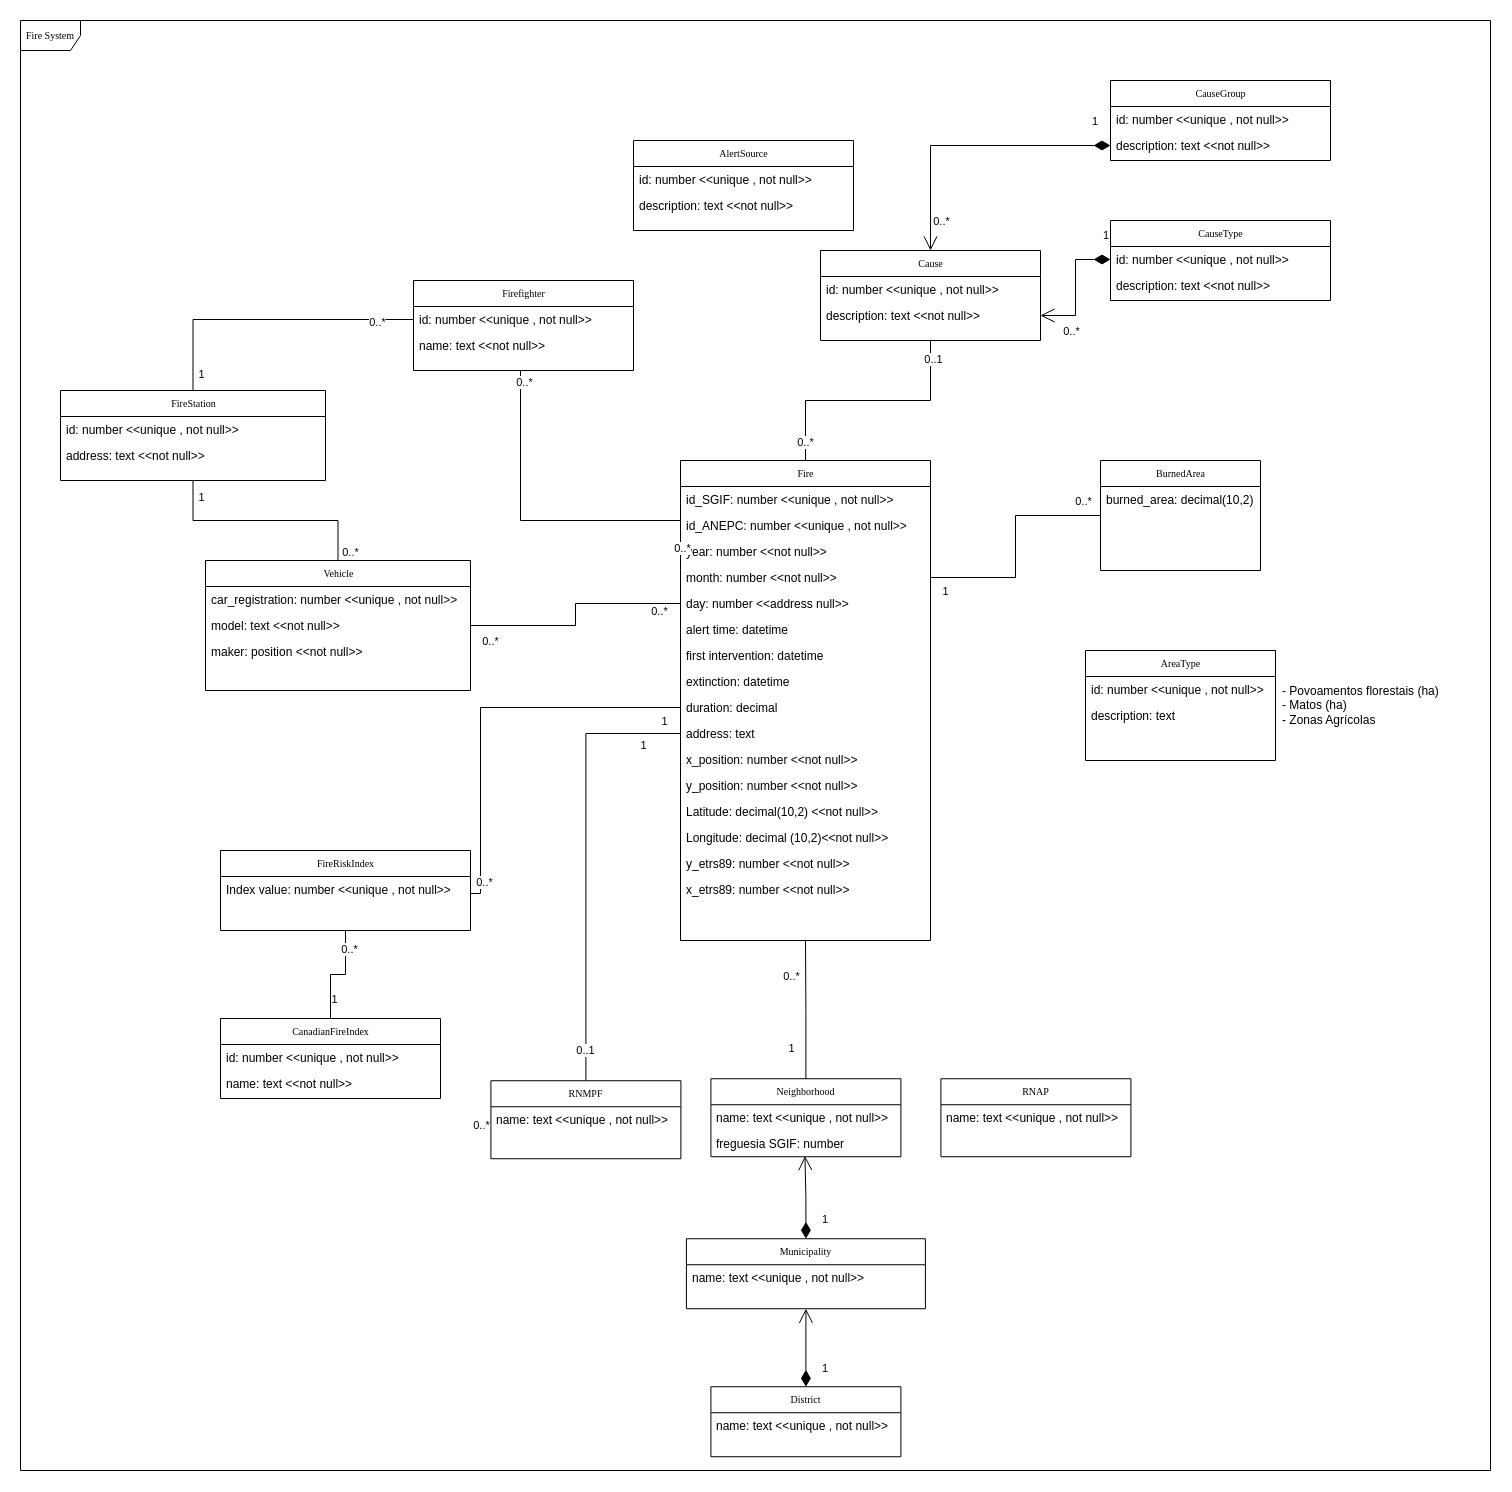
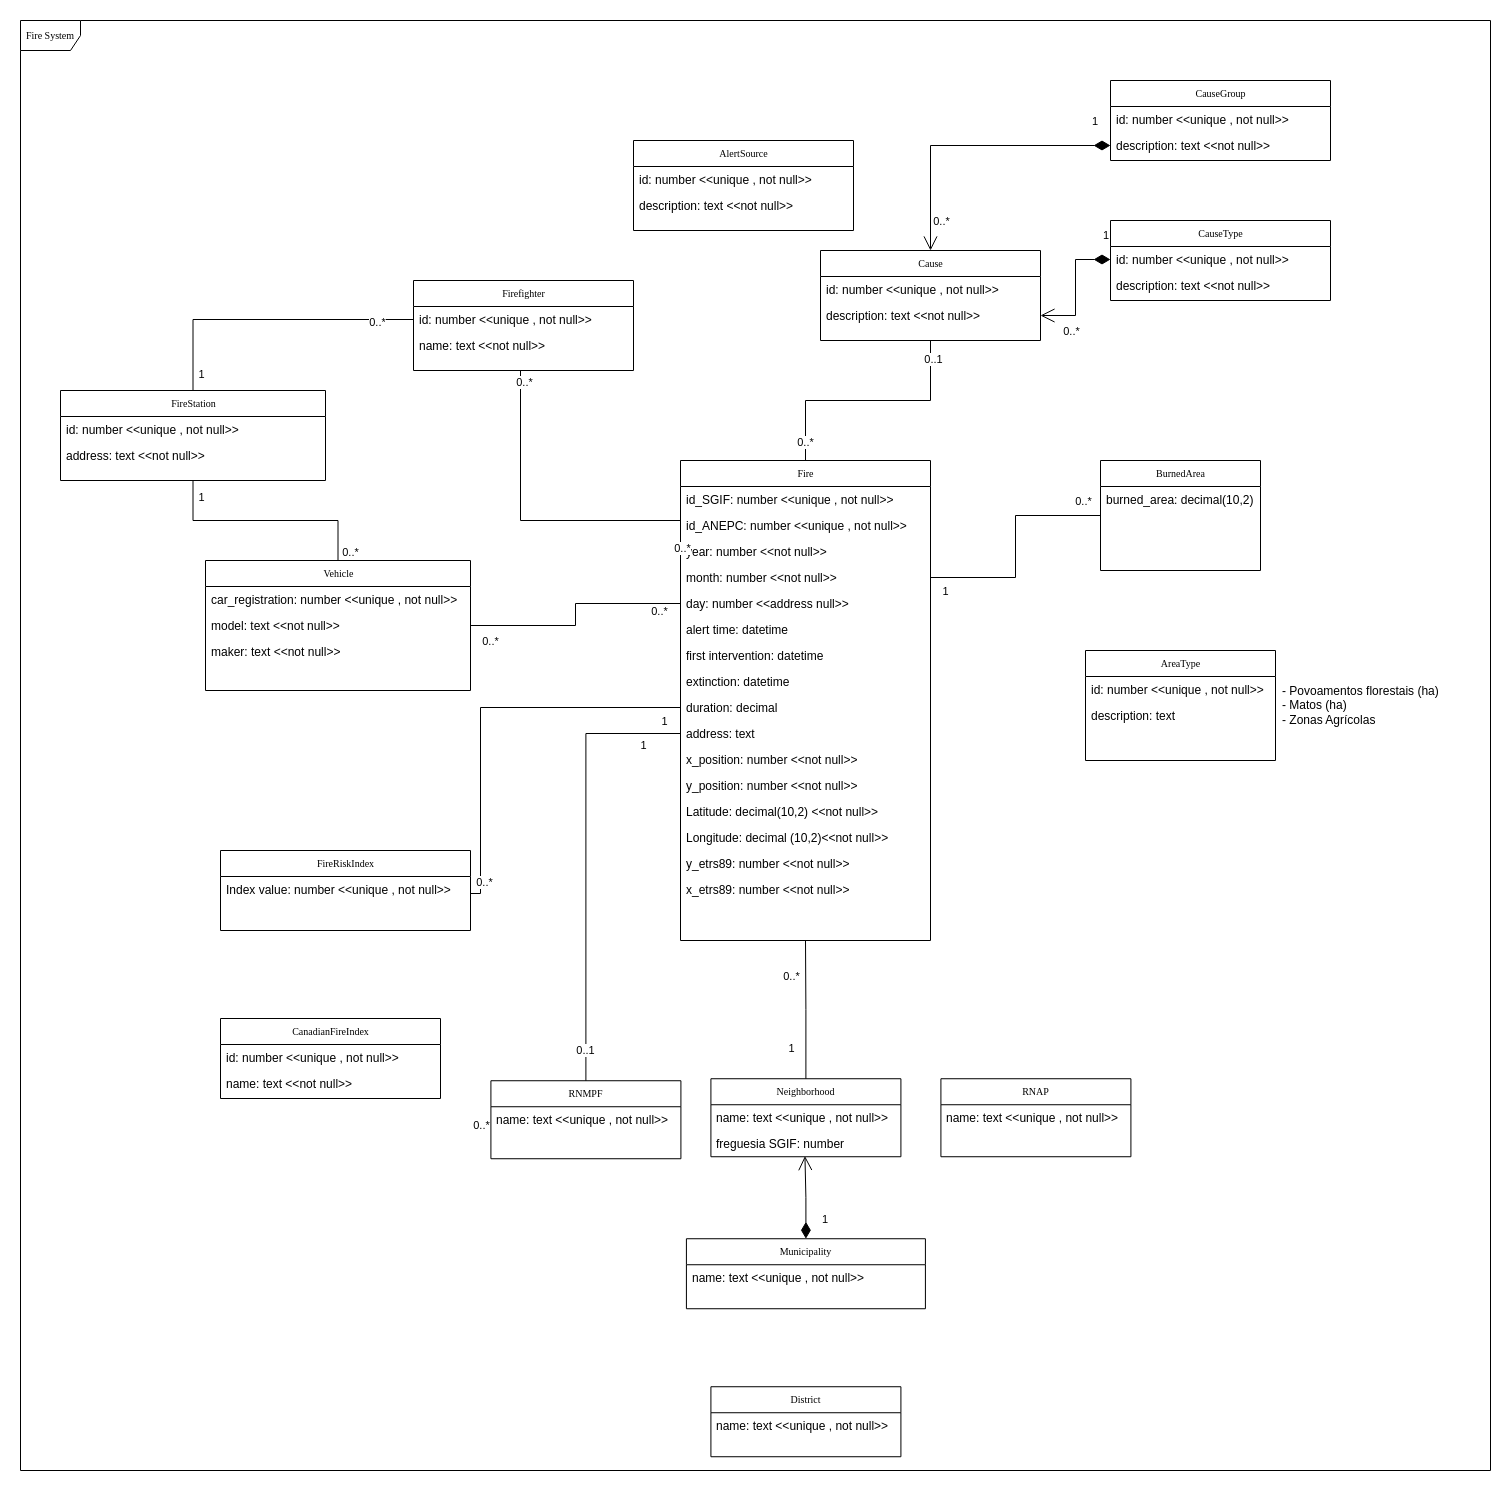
(293, 653) -> (283, 653)
(339, 975) -> none
(806, 1341) -> none
